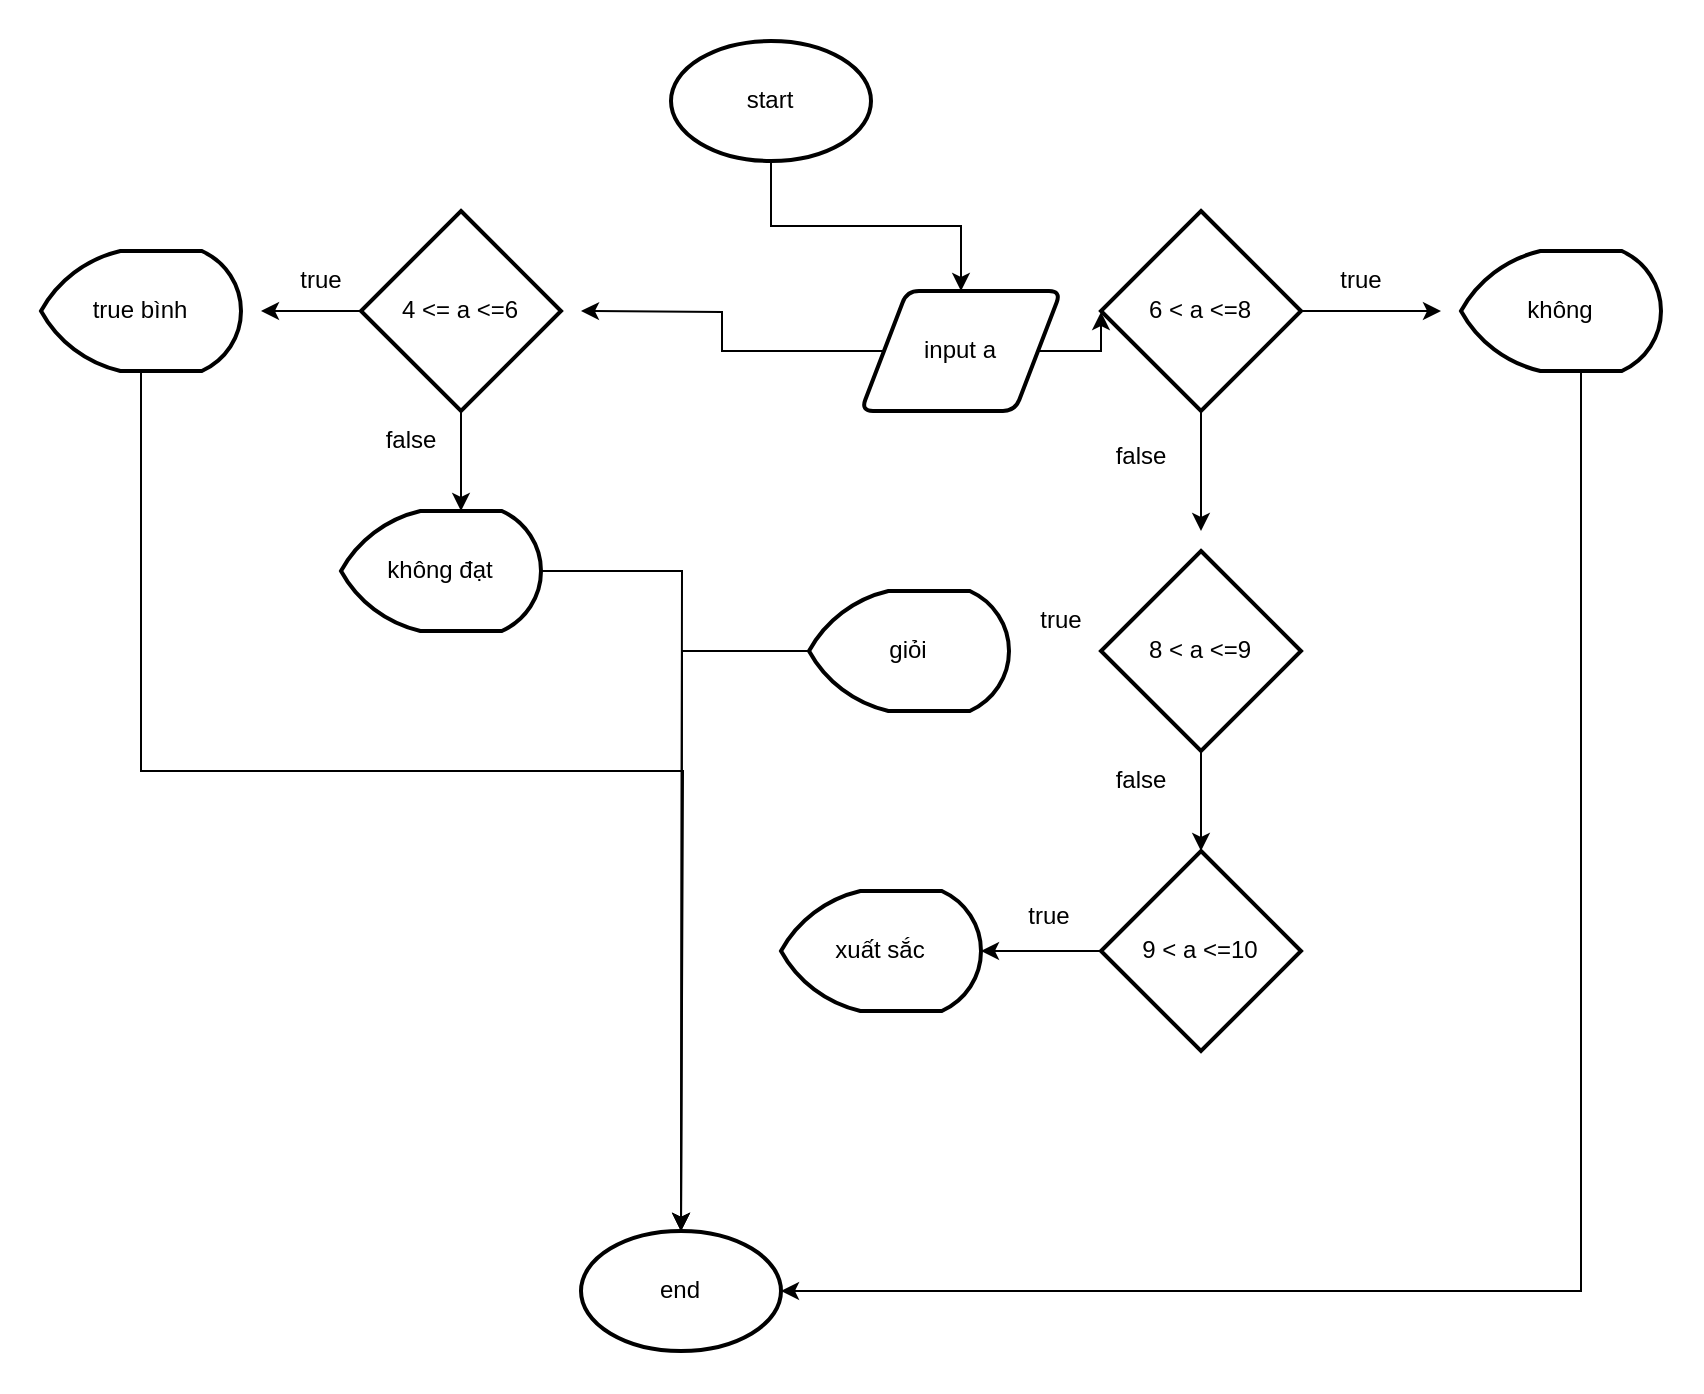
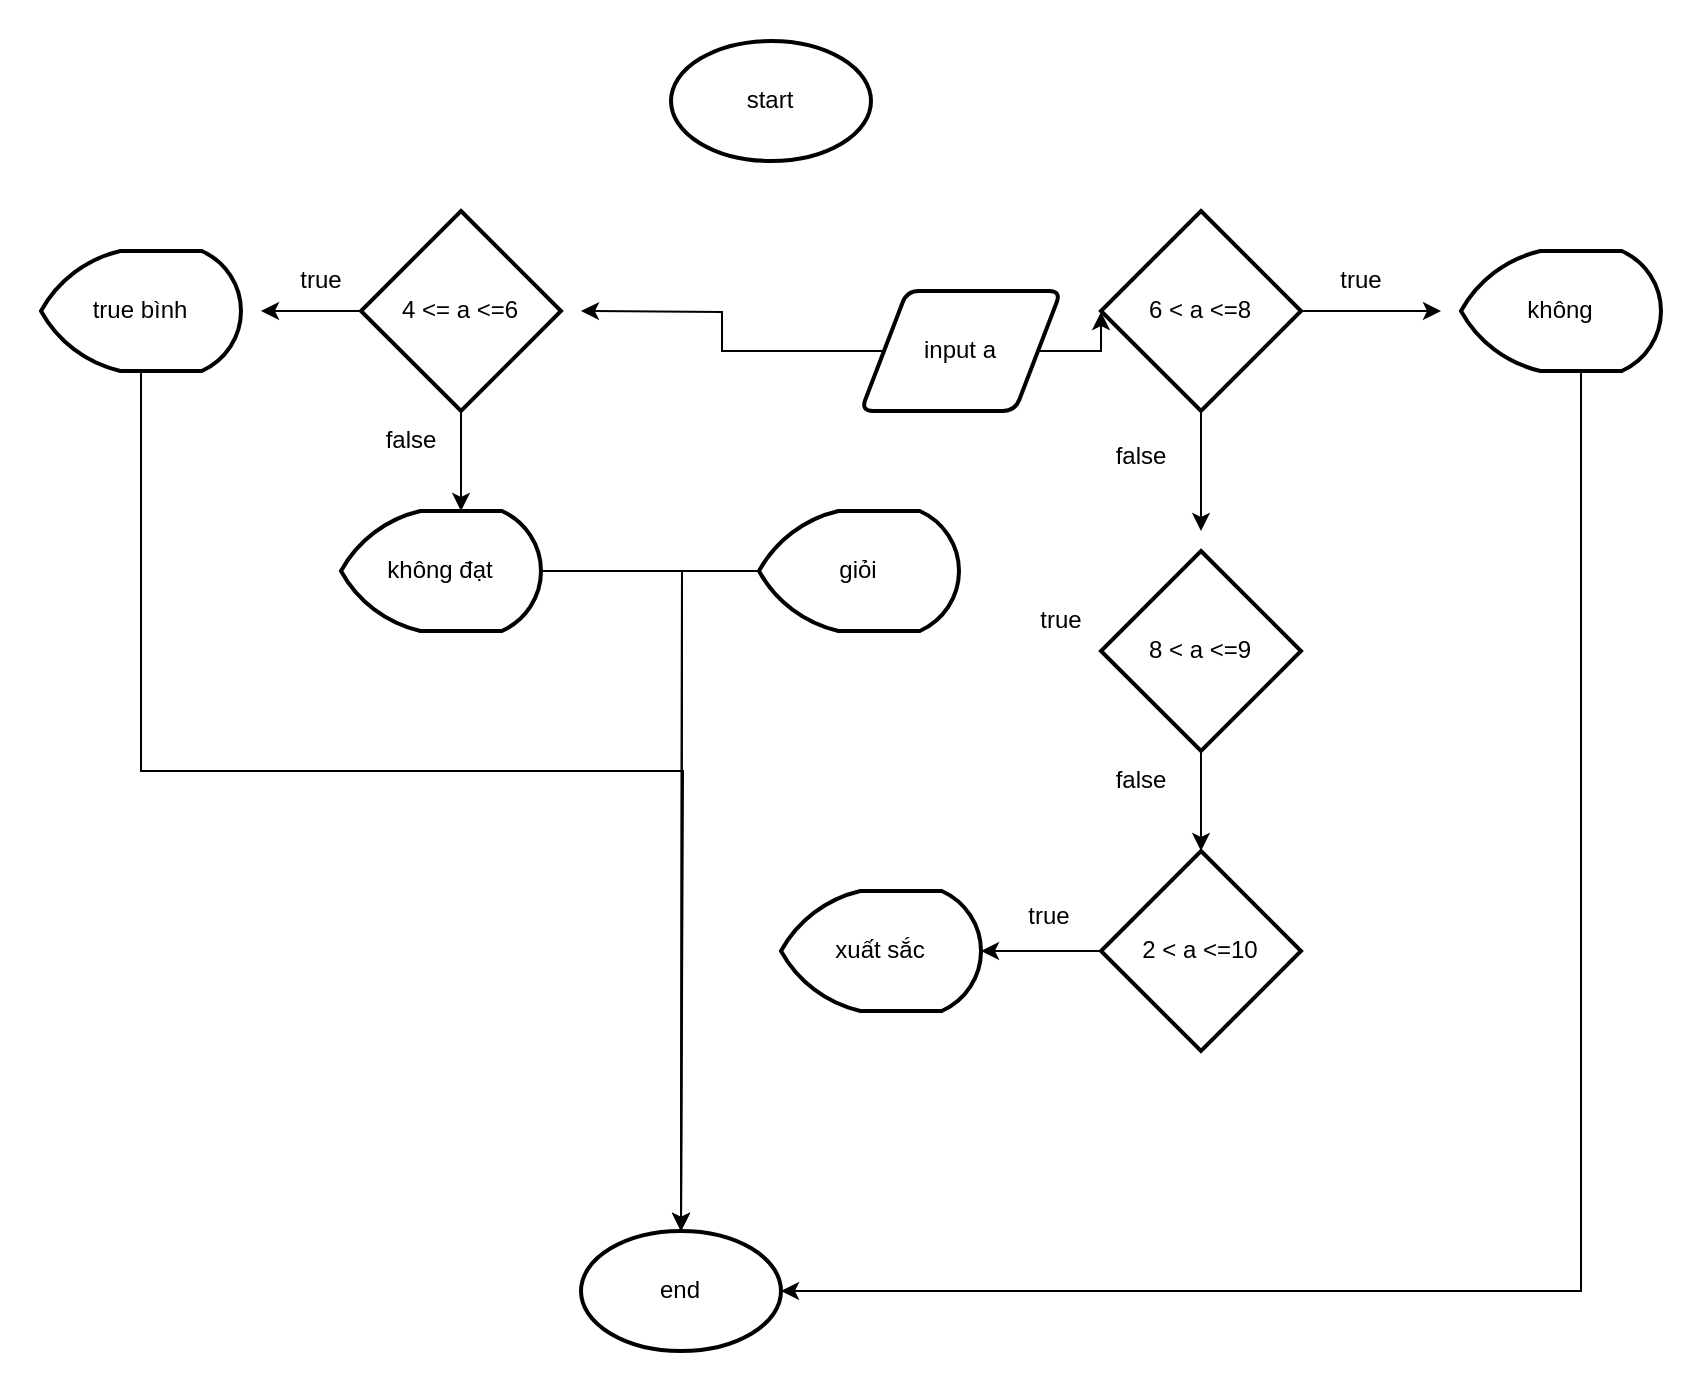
(859, 226) -> none
(909, 651) -> (859, 571)
(1201, 951) -> (1201, 951)
